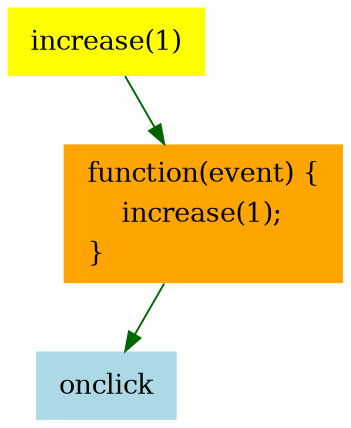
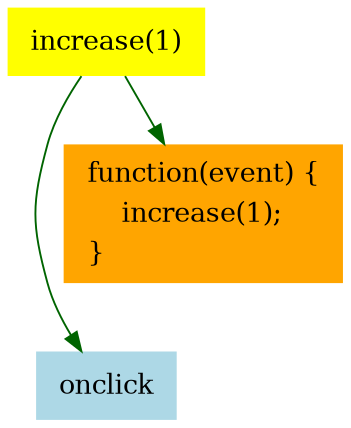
(150, 309) -> (36, 204)
